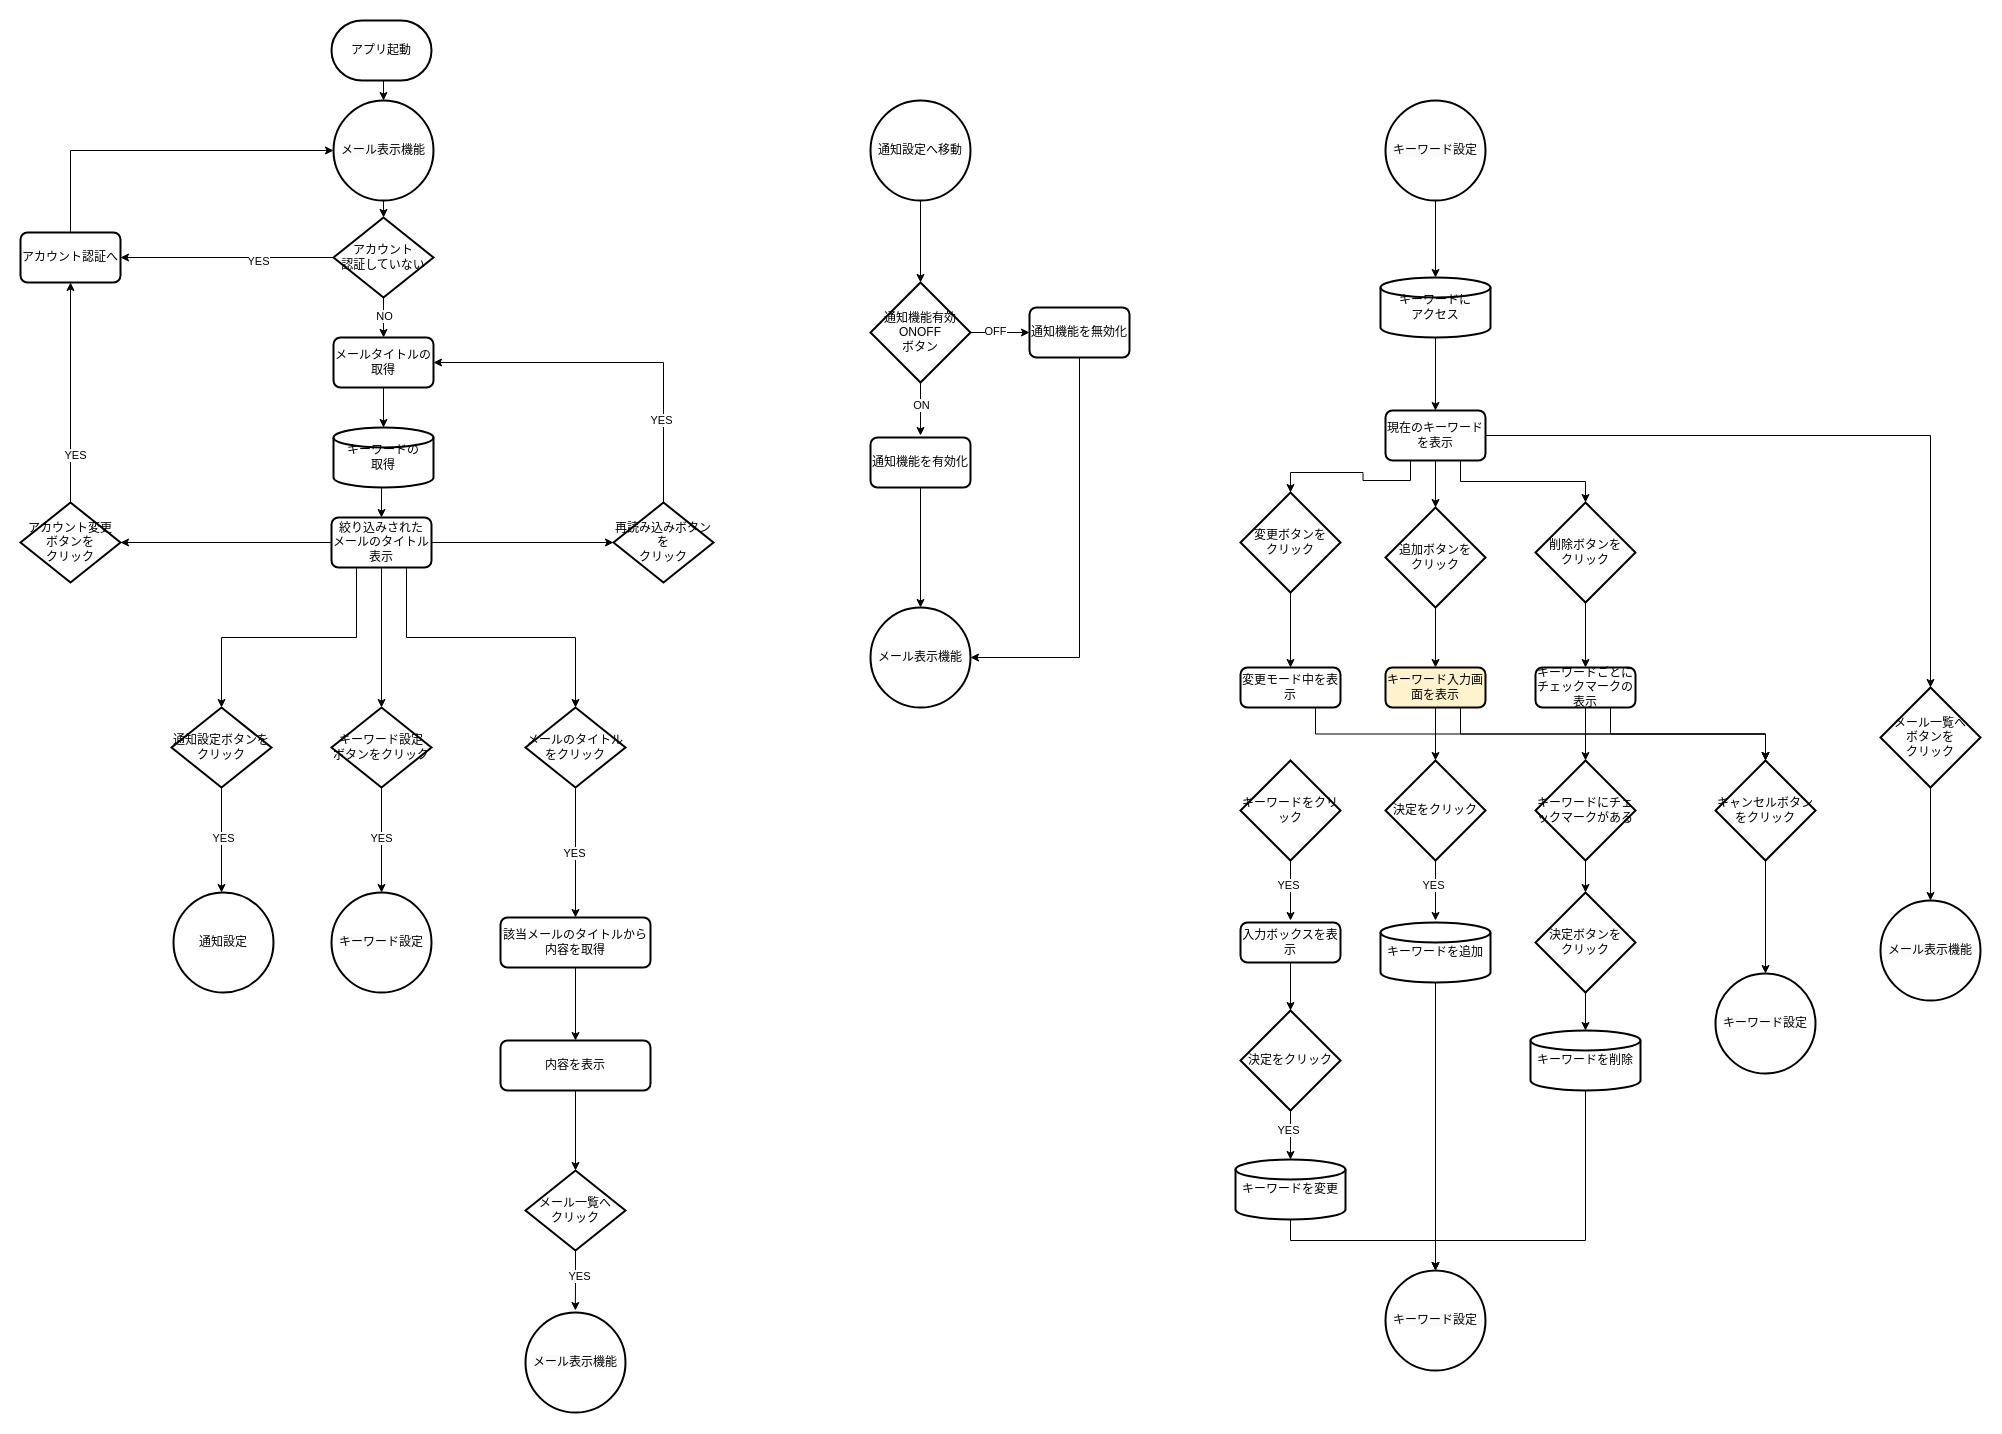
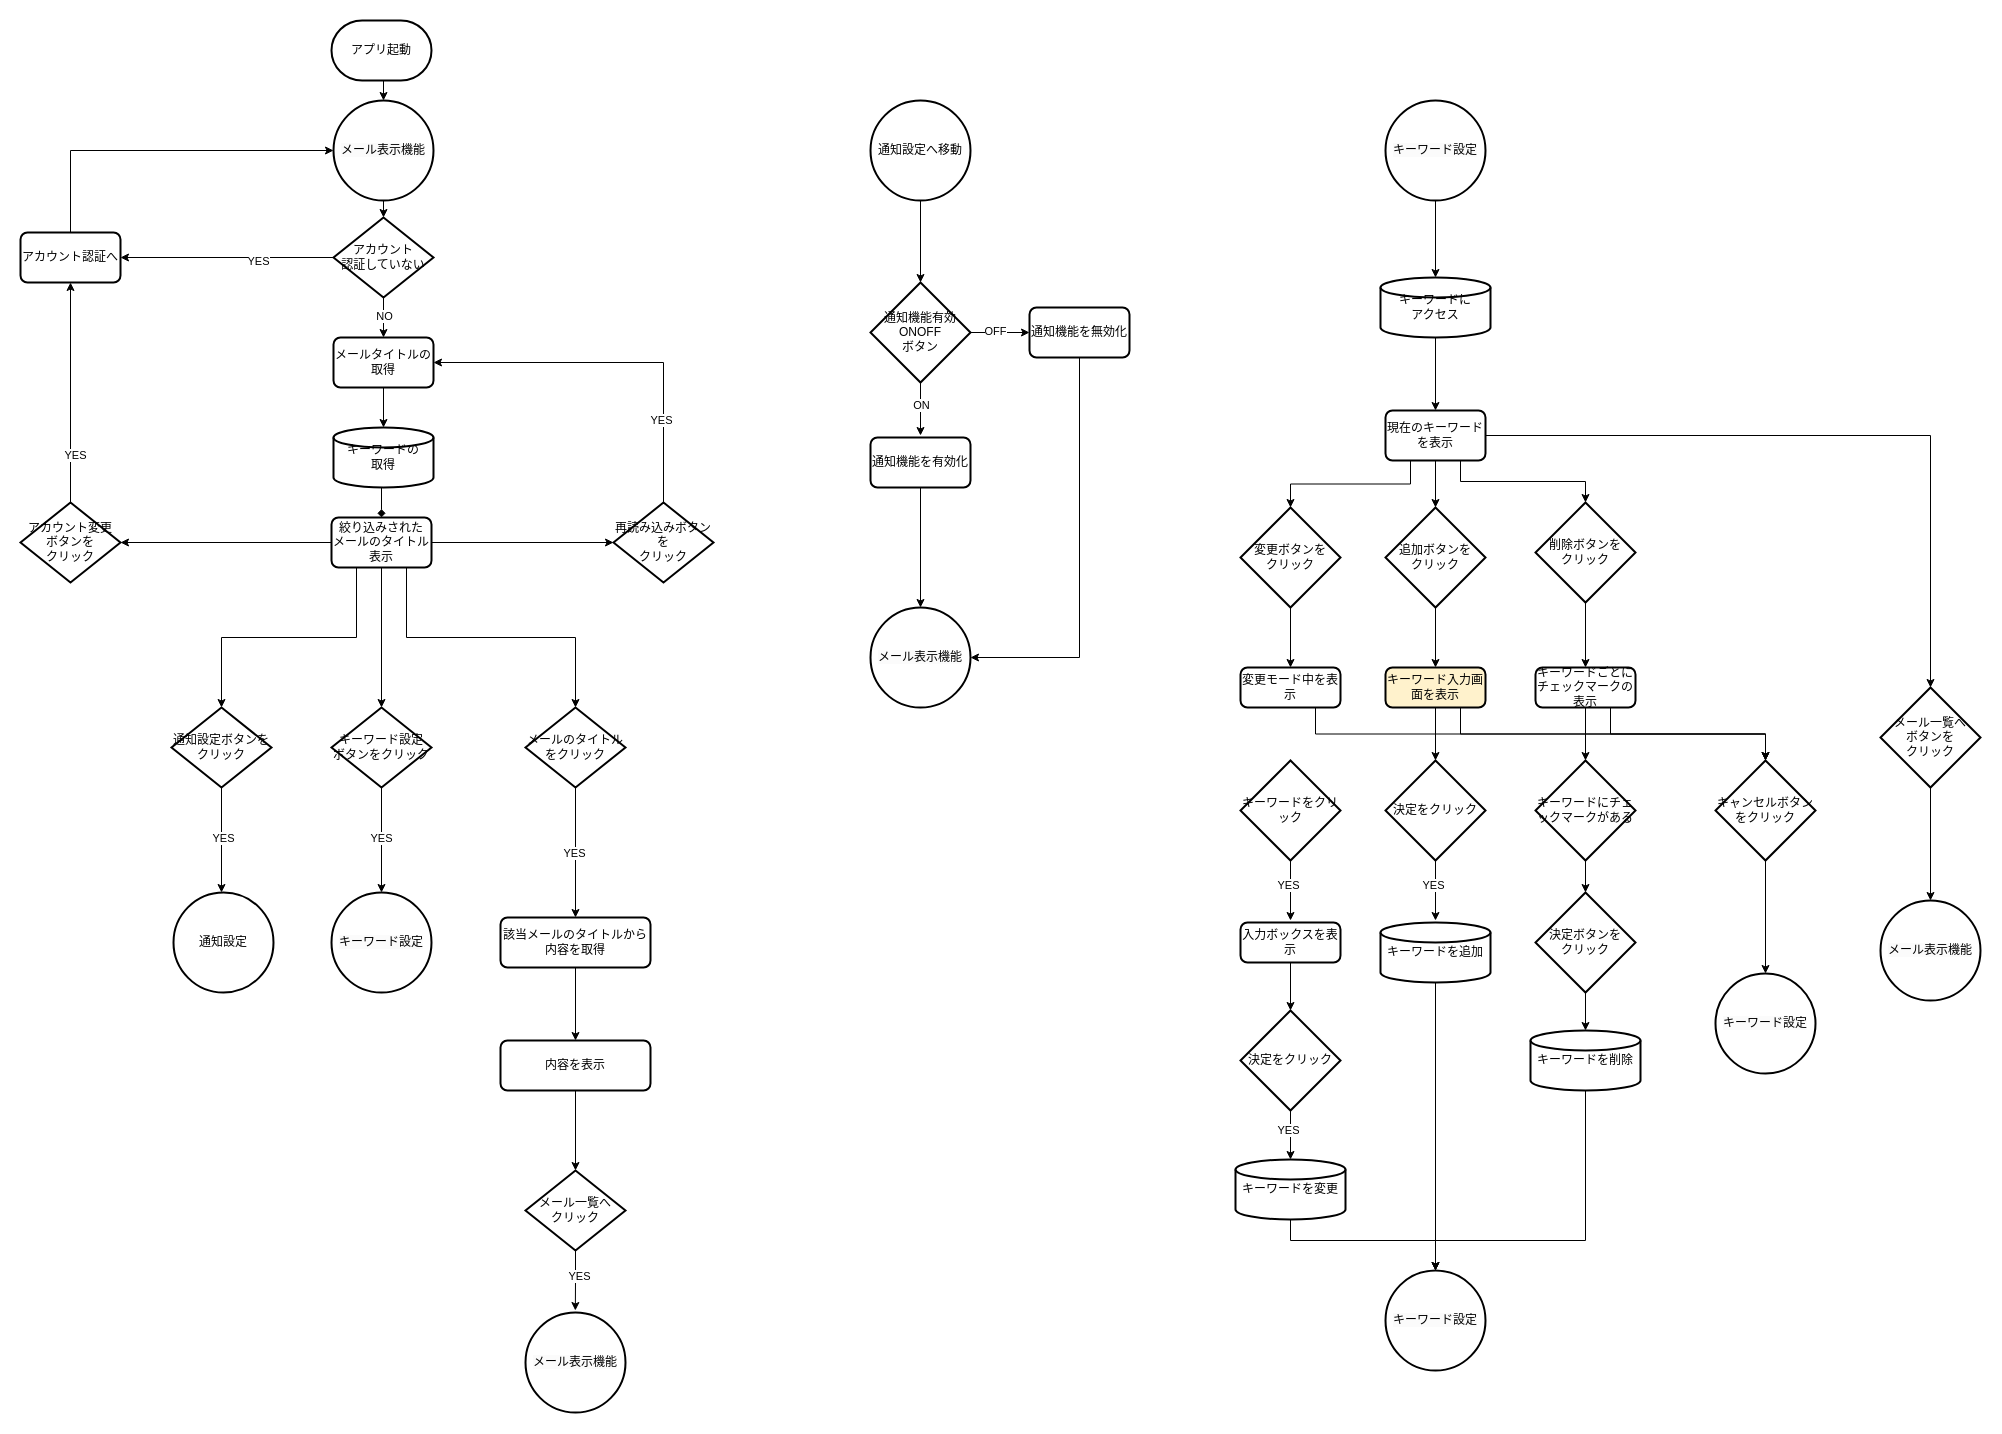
(382, 509) -> (382, 508)
(1291, 543) -> (1291, 558)
